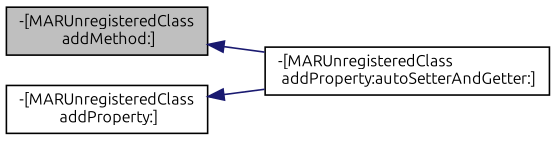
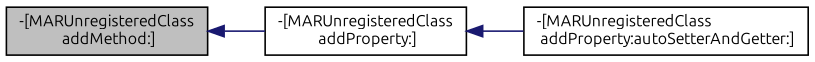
(244, 49) -> (245, 31)
